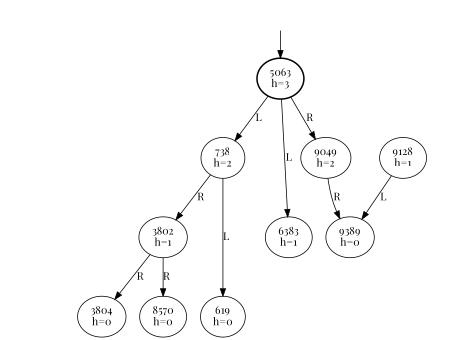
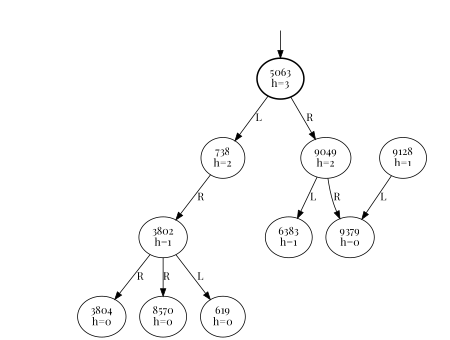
(284, 154) -> (309, 194)
(223, 233) -> (191, 274)
(350, 237) -> (350, 237)
